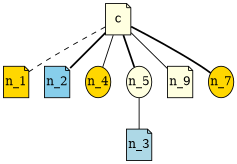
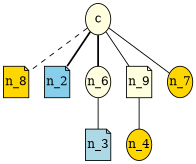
(118, 19) -> (98, 19)
(172, 49) -> (139, 51)
(108, 51) -> (139, 113)
(16, 82) -> (16, 82)
(139, 82) -> (98, 82)
